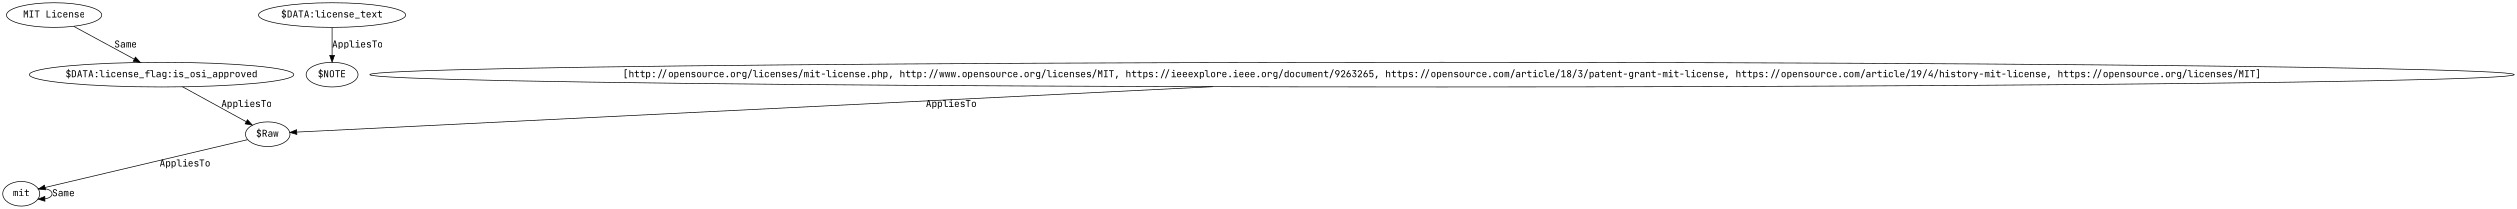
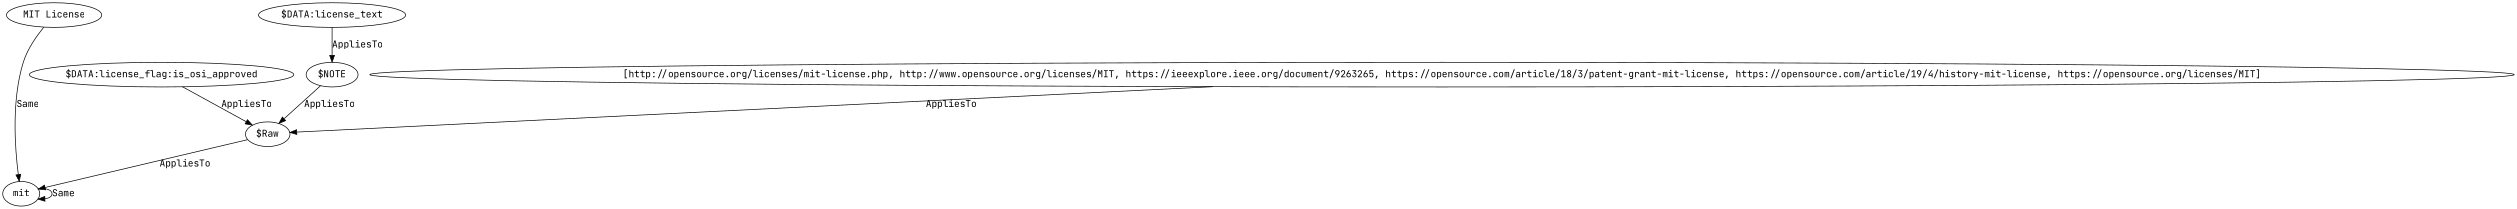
(104, 43) -> (17, 98)
none -> (302, 102)
